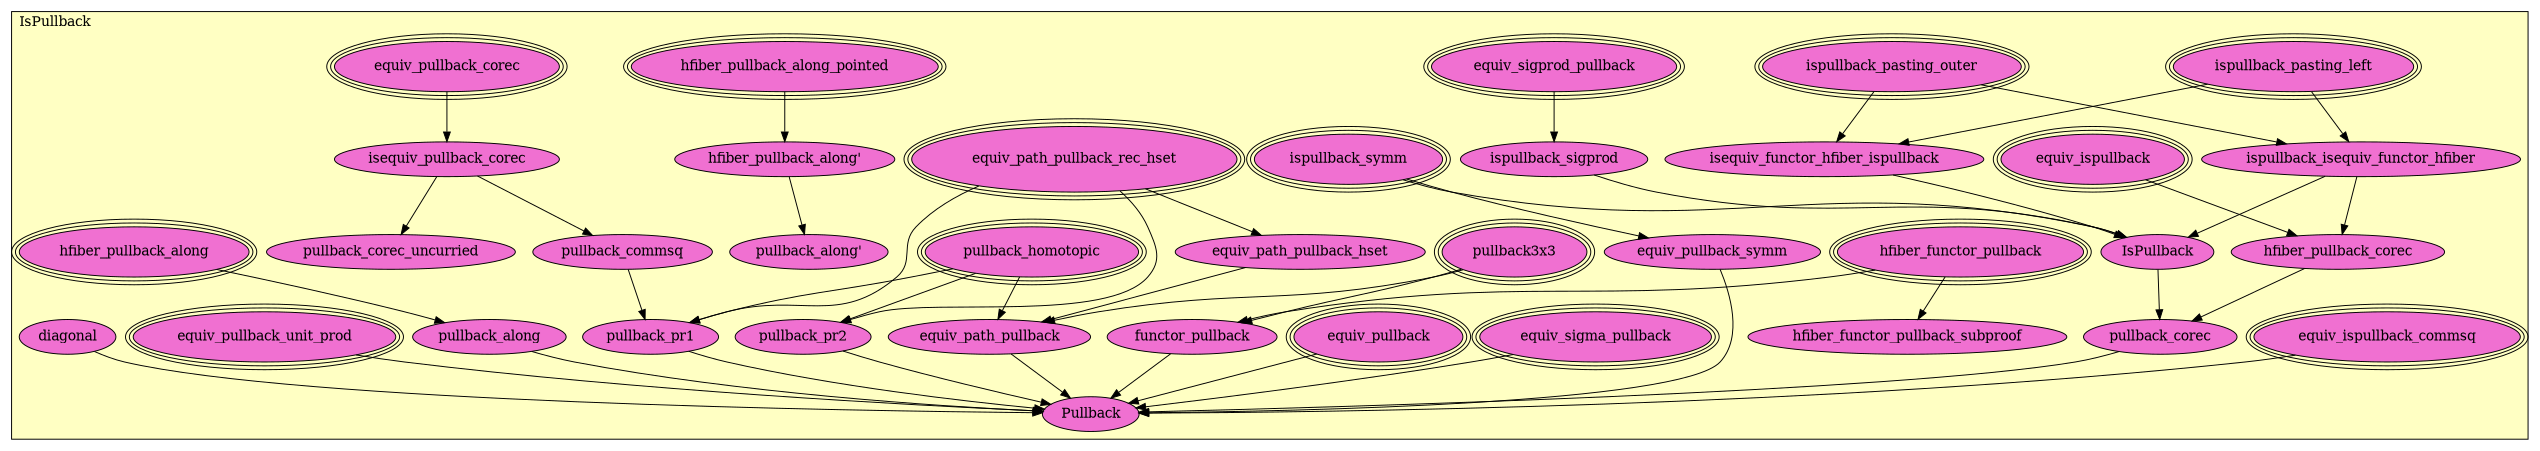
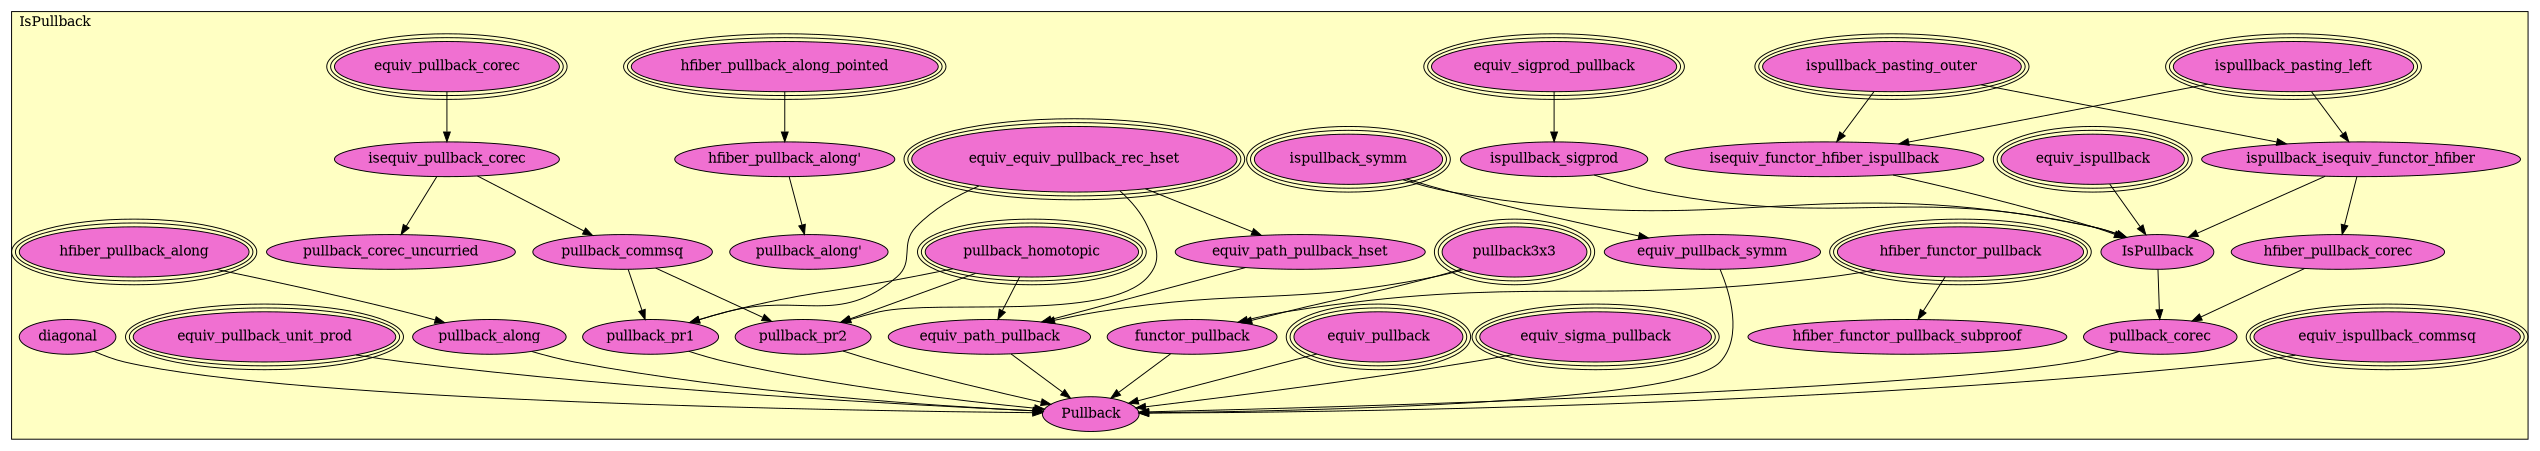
(1074, 159) -> (1074, 159)
(2217, 206) -> (2125, 205)
none -> (709, 293)
